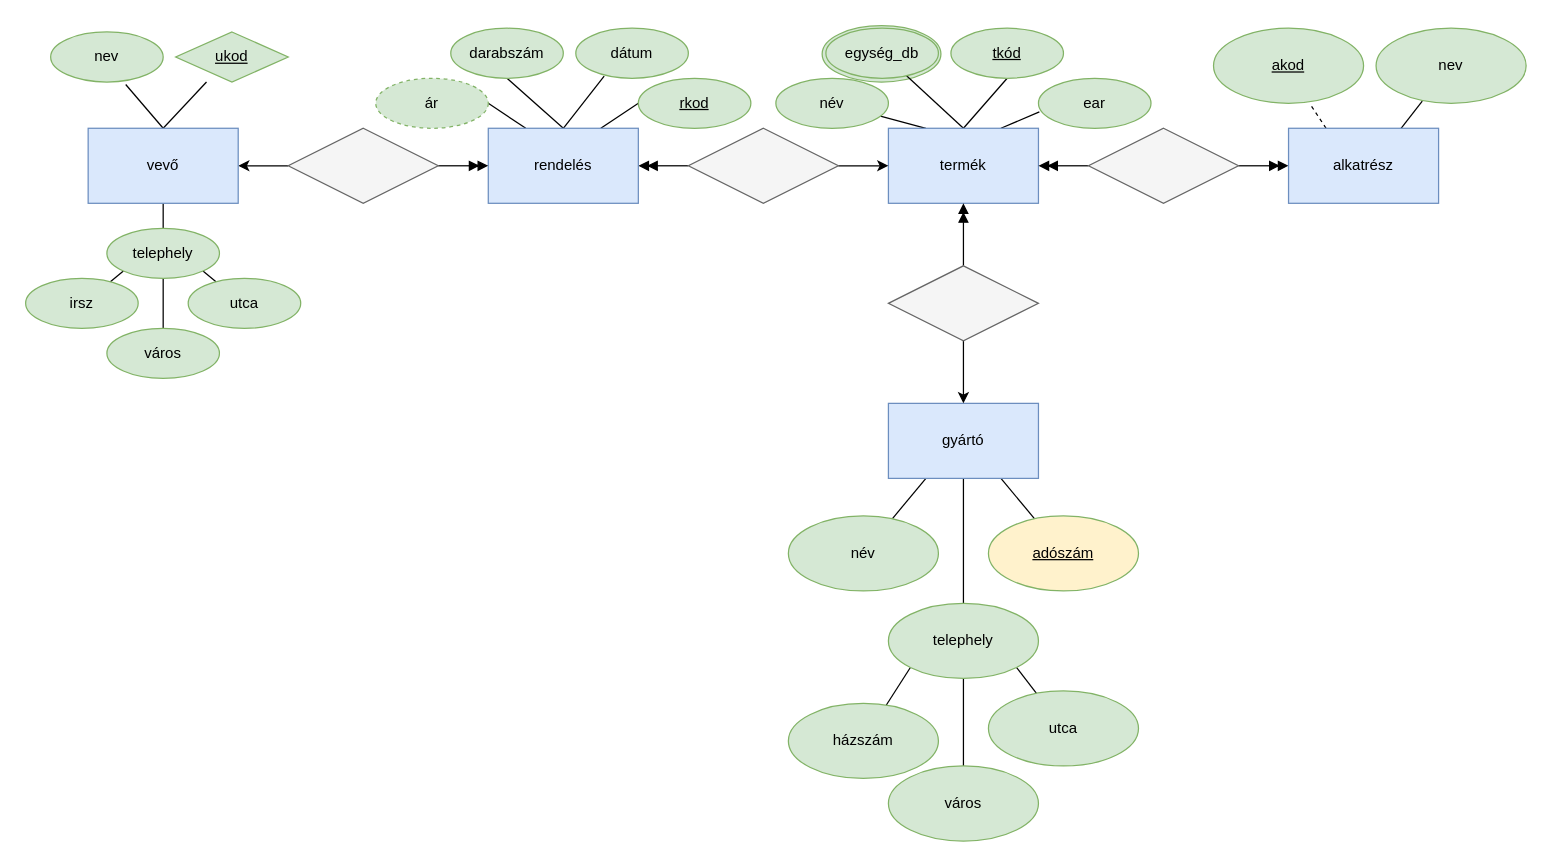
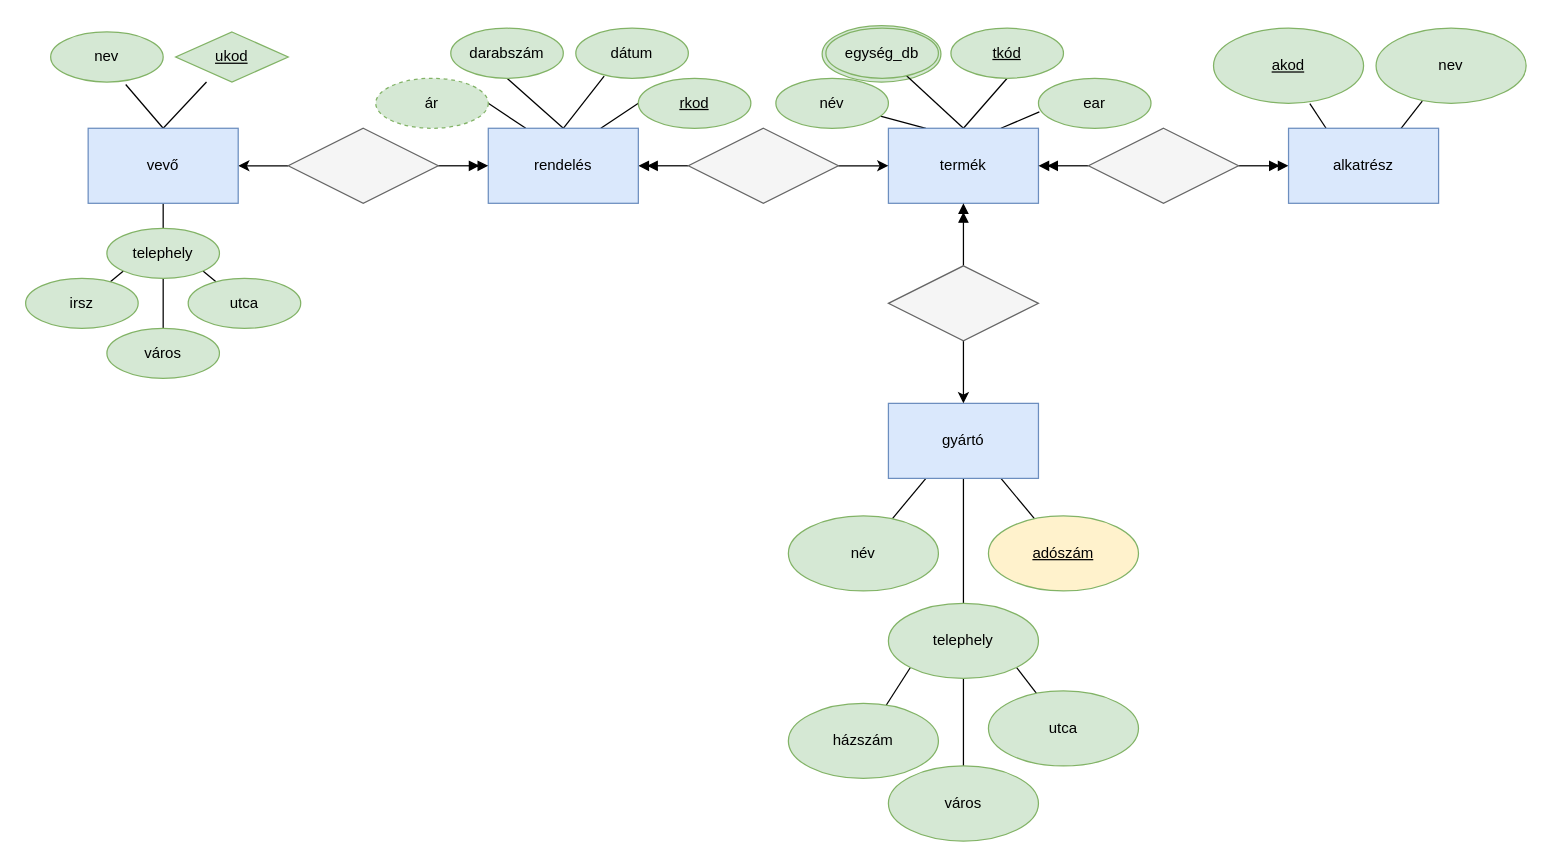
(1317, 115) -> (1317, 115)
